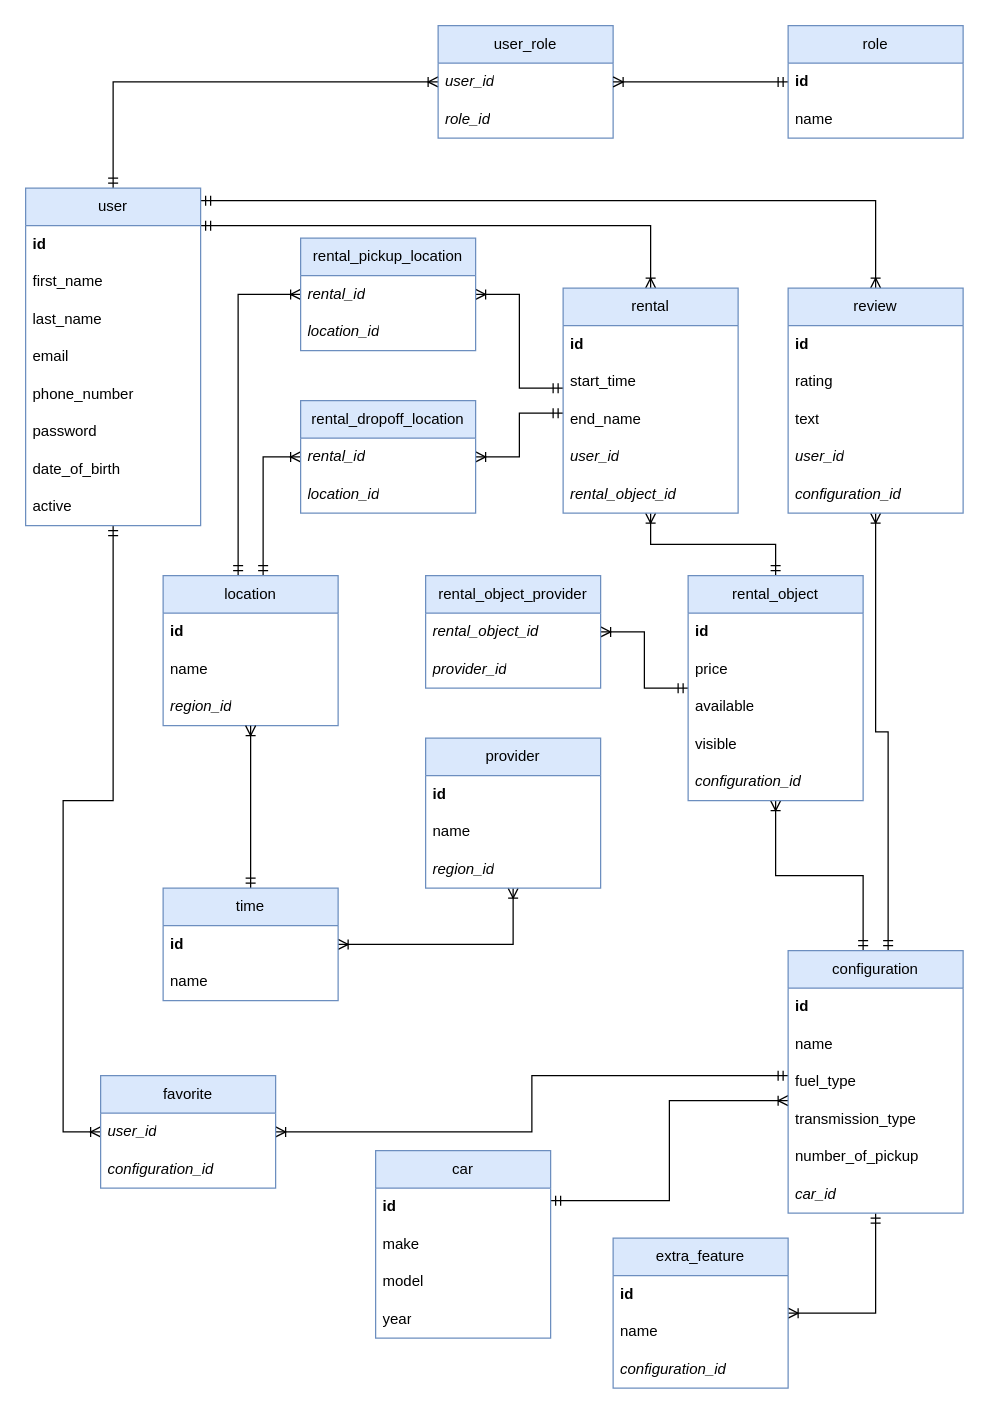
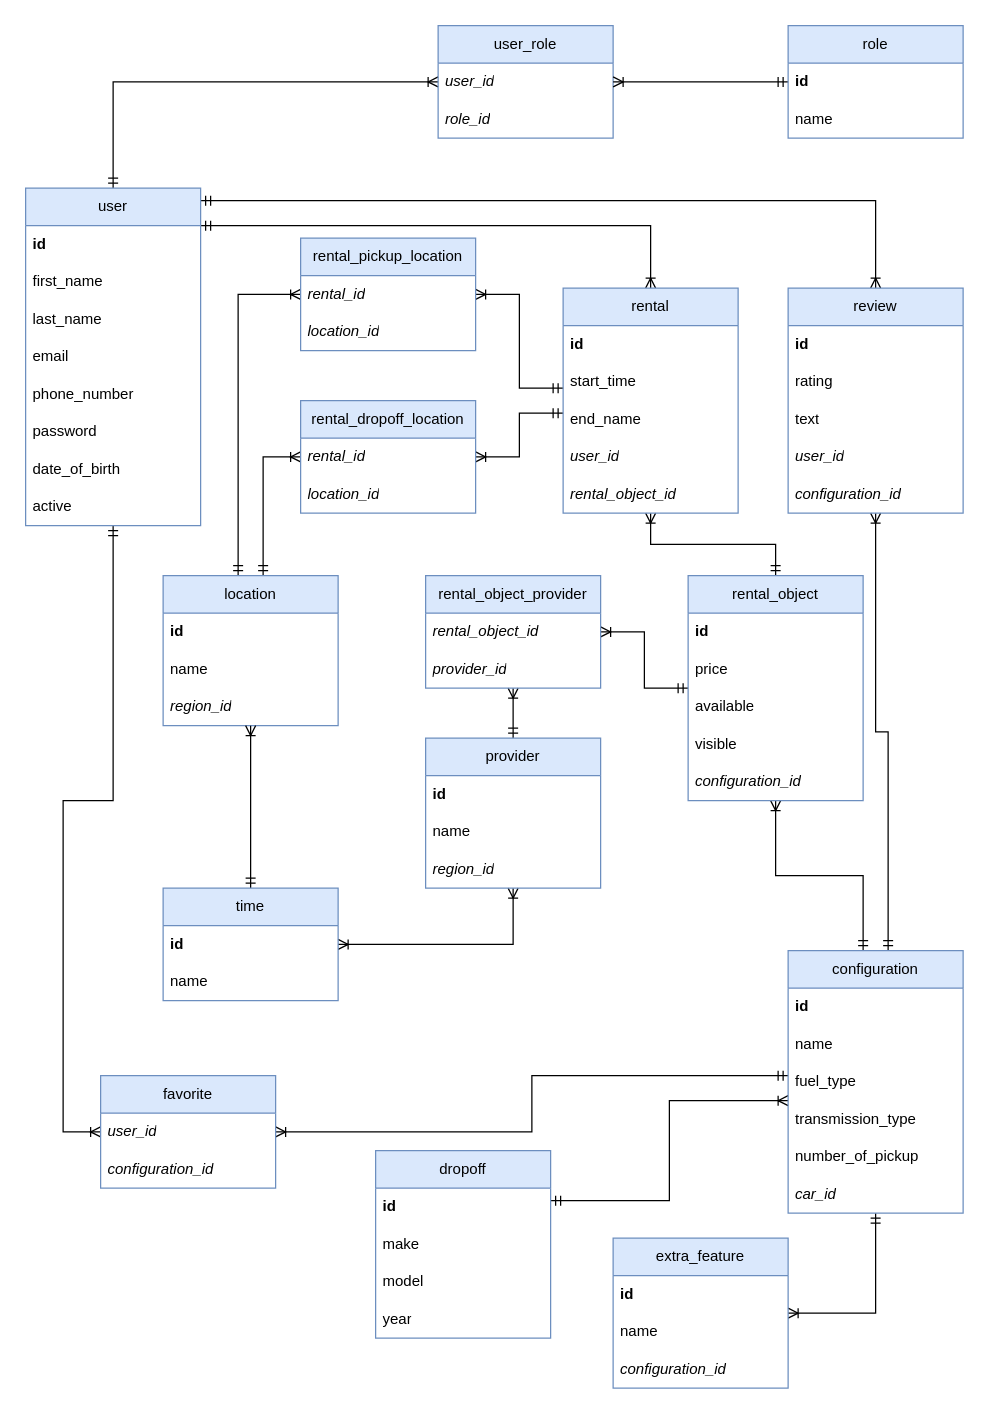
none -> (513, 715)
(463, 1169) -> (463, 1169)
